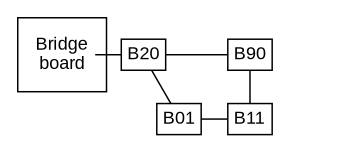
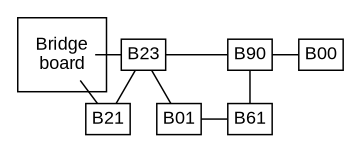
(143, 55) -> (143, 55)
none -> (321, 55)
none -> (108, 119)
(250, 119) -> (250, 119)
